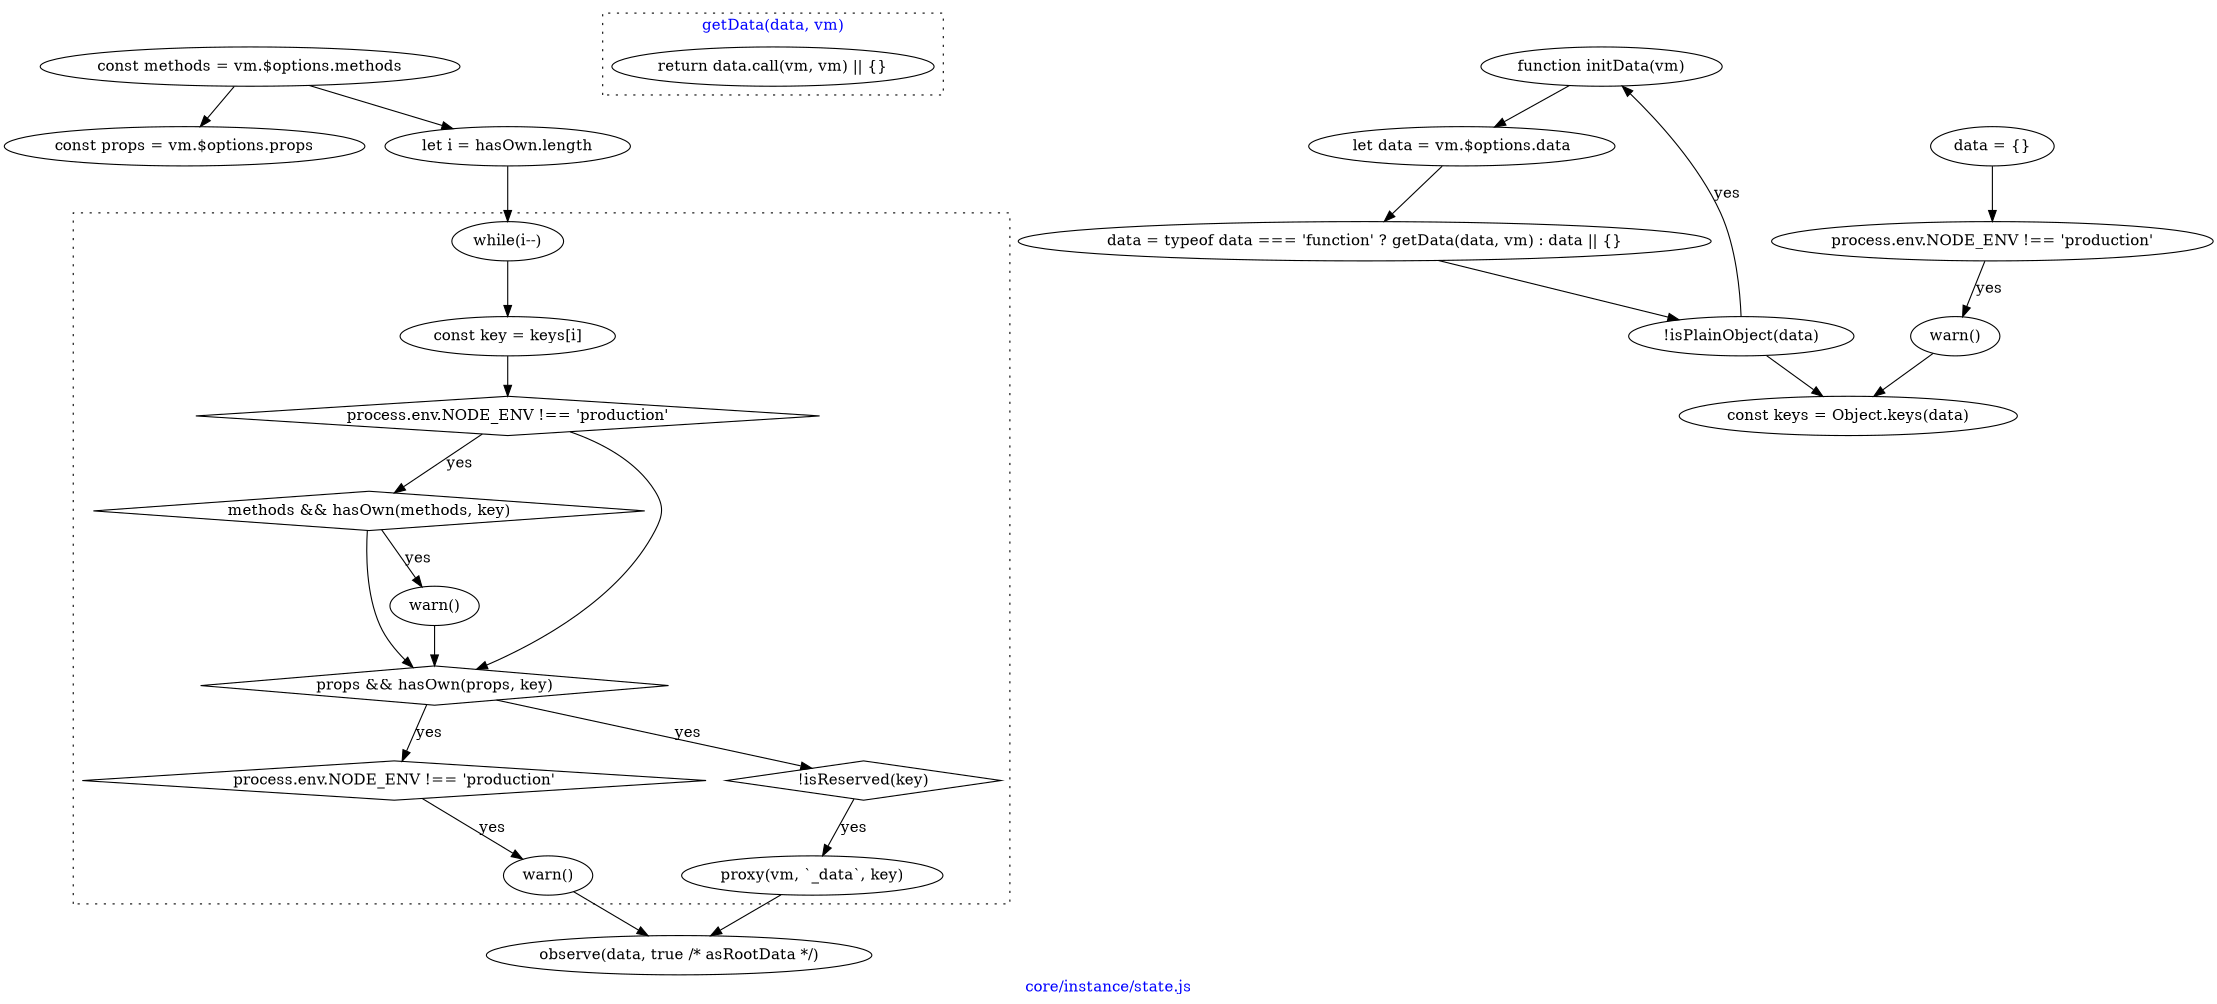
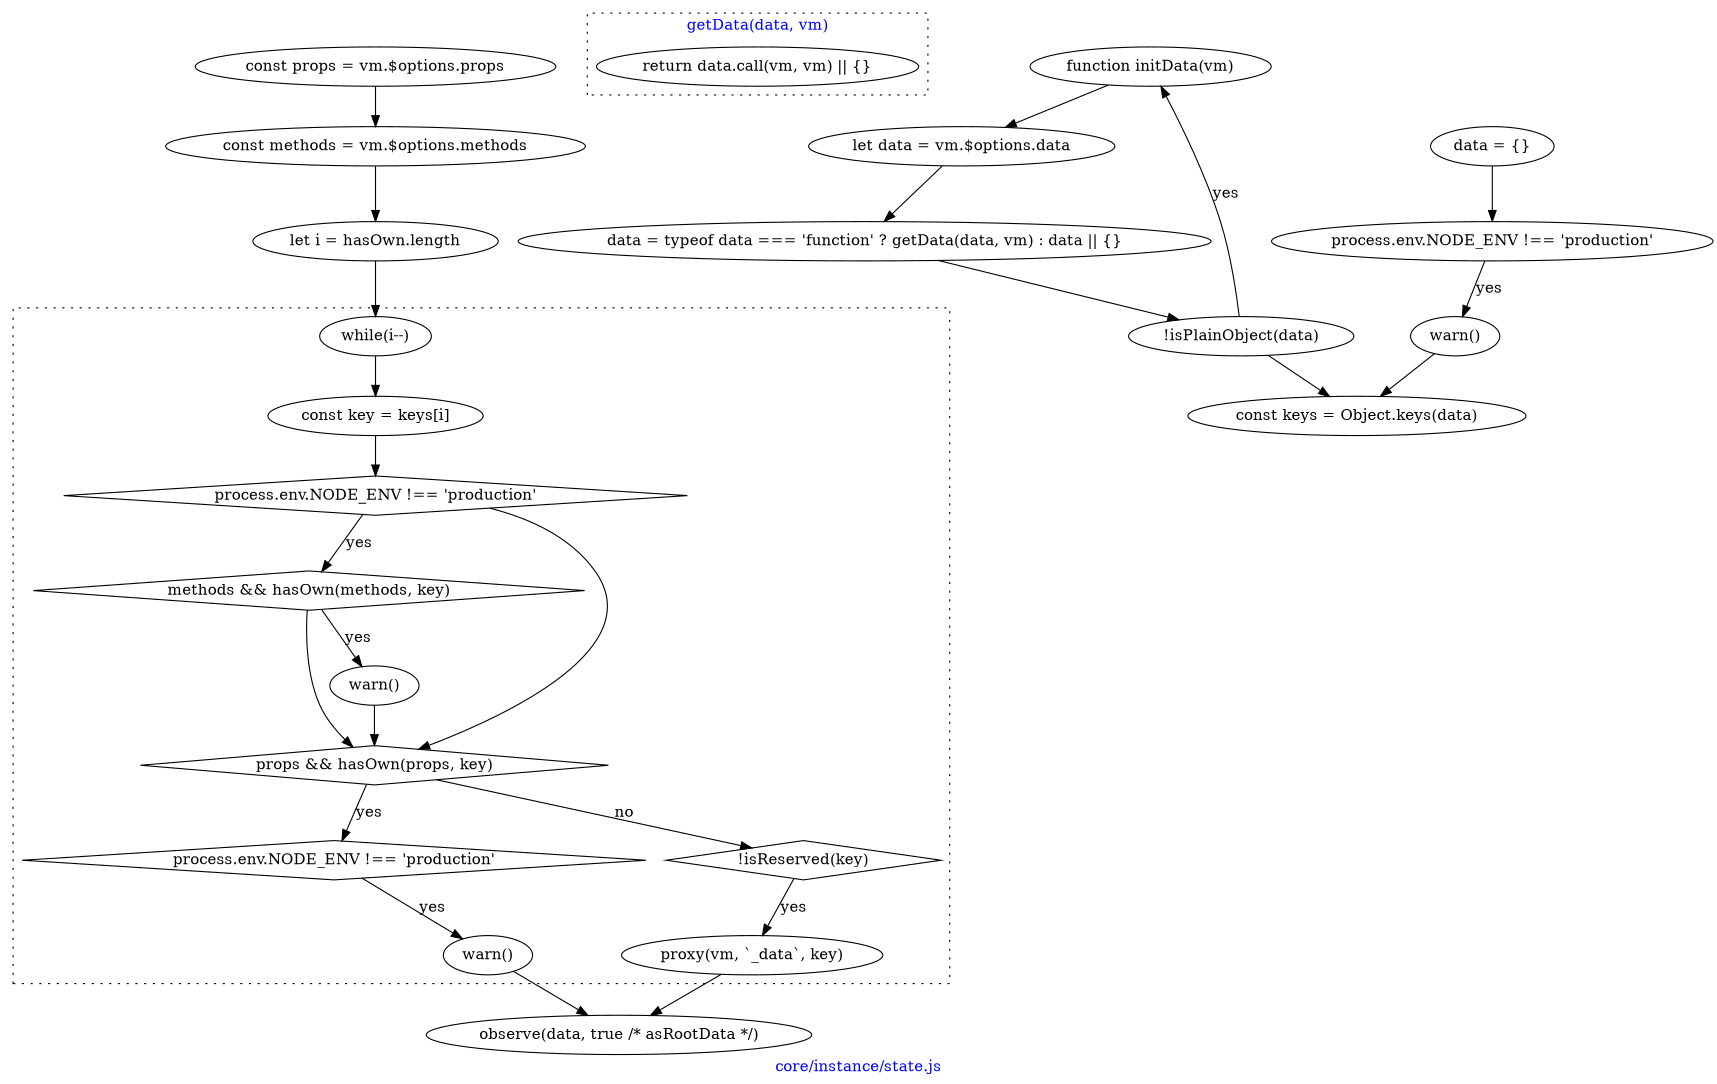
(221, 102) -> (376, 101)
(688, 733) -> (624, 813)
